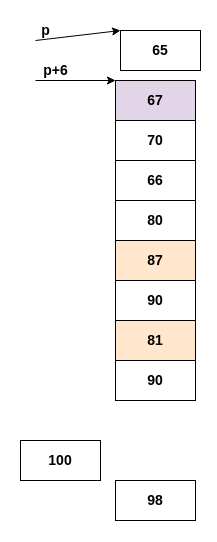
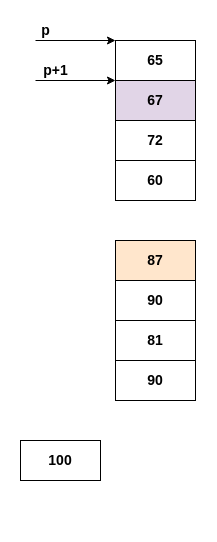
(161, 51) -> (156, 61)
(56, 71) -> (56, 71)
(156, 141) -> (156, 141)
(156, 181) -> (156, 181)
(156, 221) -> none
(156, 341) -> (156, 341)
(156, 501) -> none
